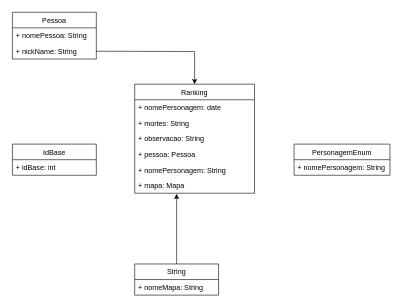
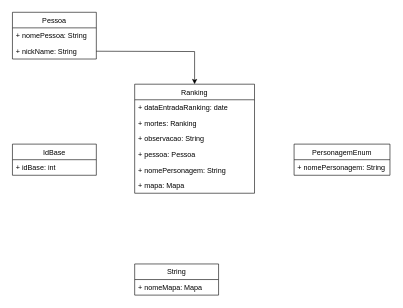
(180, 108) -> (187, 108)
(167, 124) -> (169, 124)
(177, 230) -> none
(171, 288) -> (167, 288)
